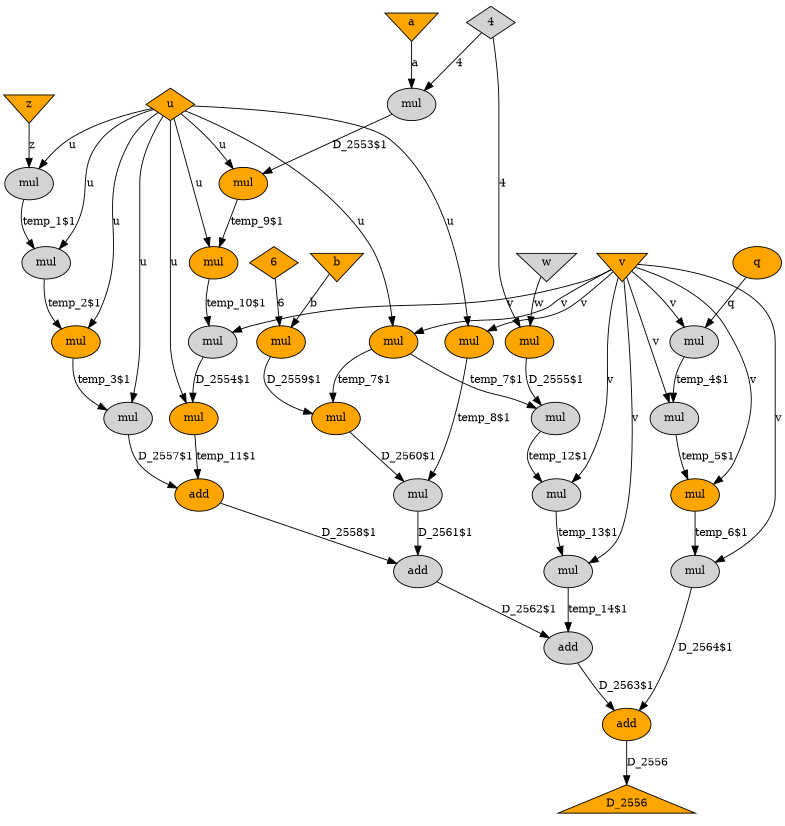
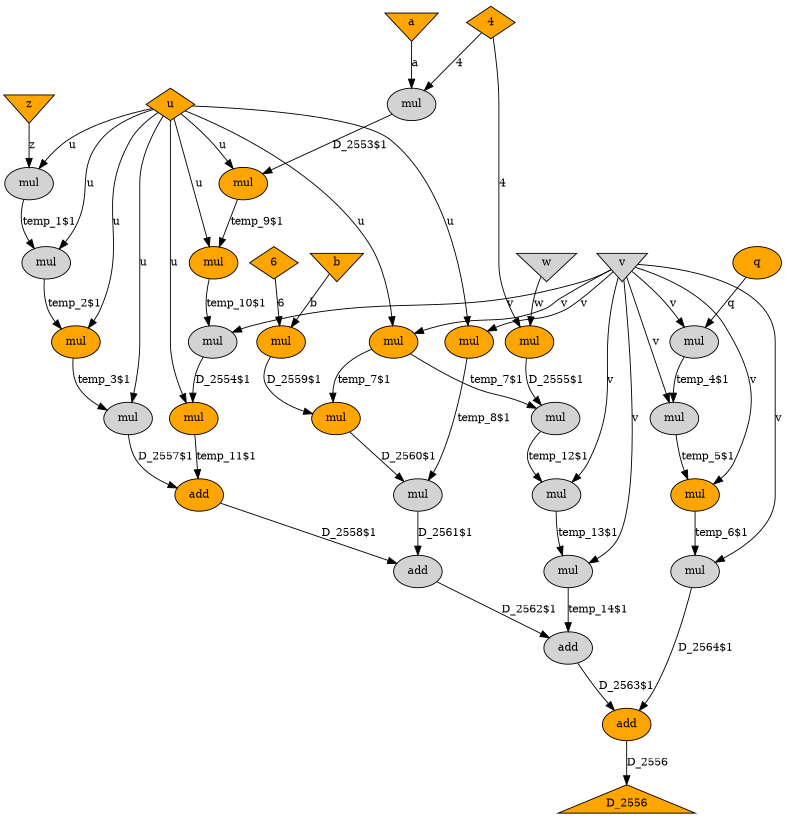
(491, 22) -> (491, 22)
(622, 263) -> (622, 263)
